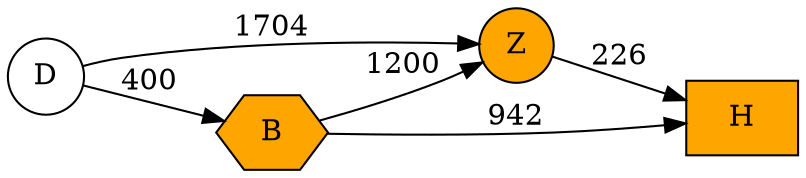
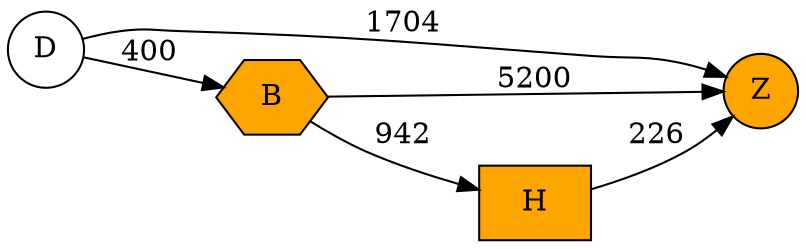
(404, 65) -> (535, 80)
(609, 75) -> (657, 166)
